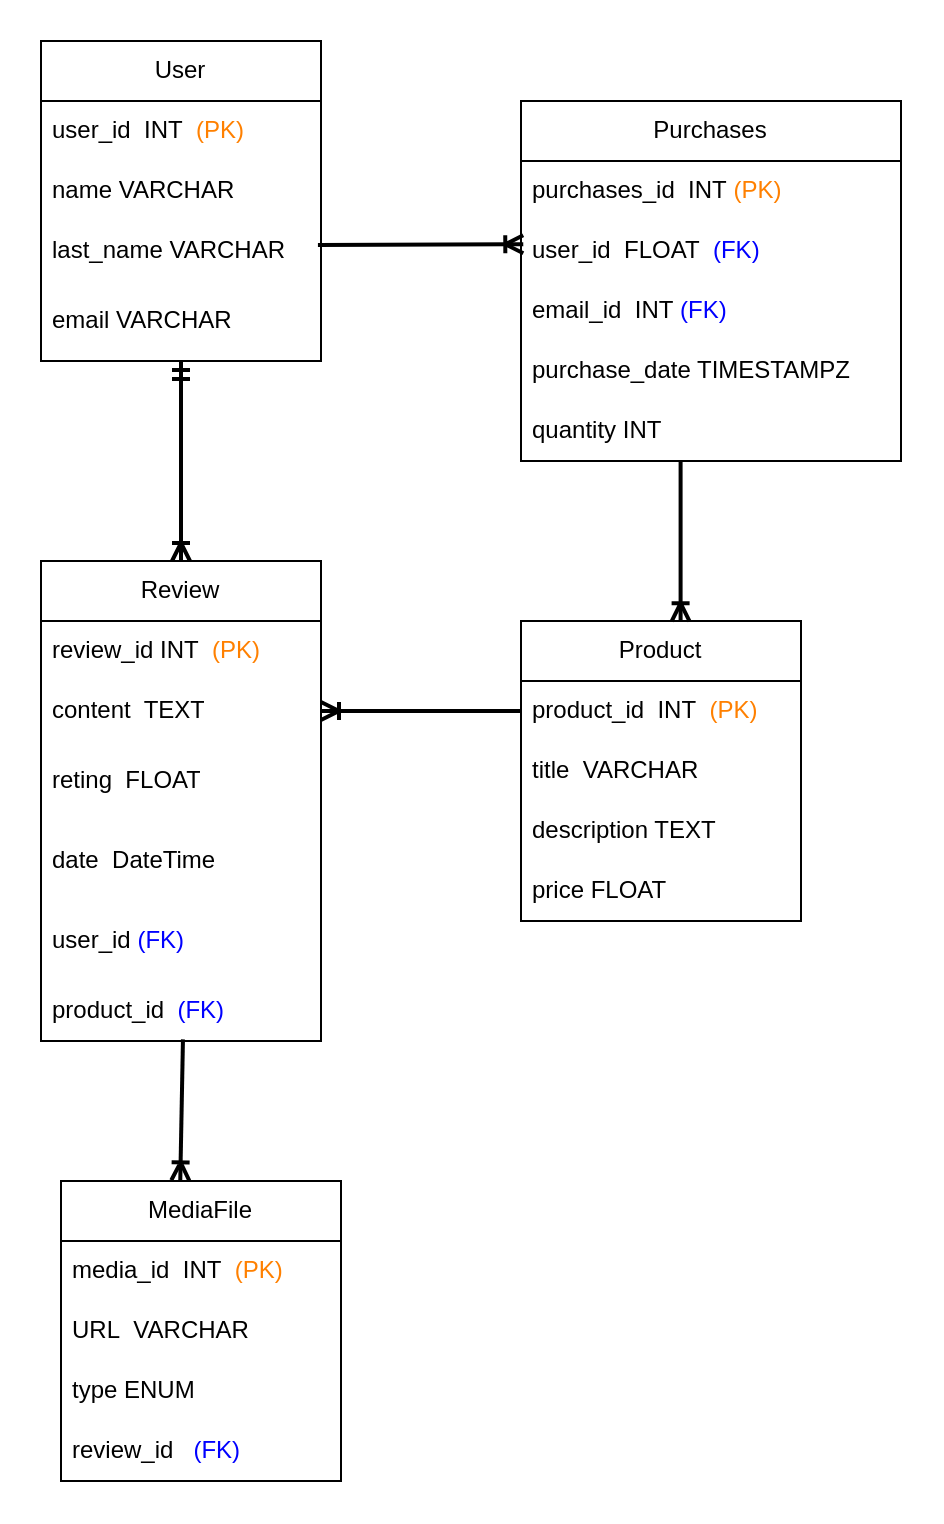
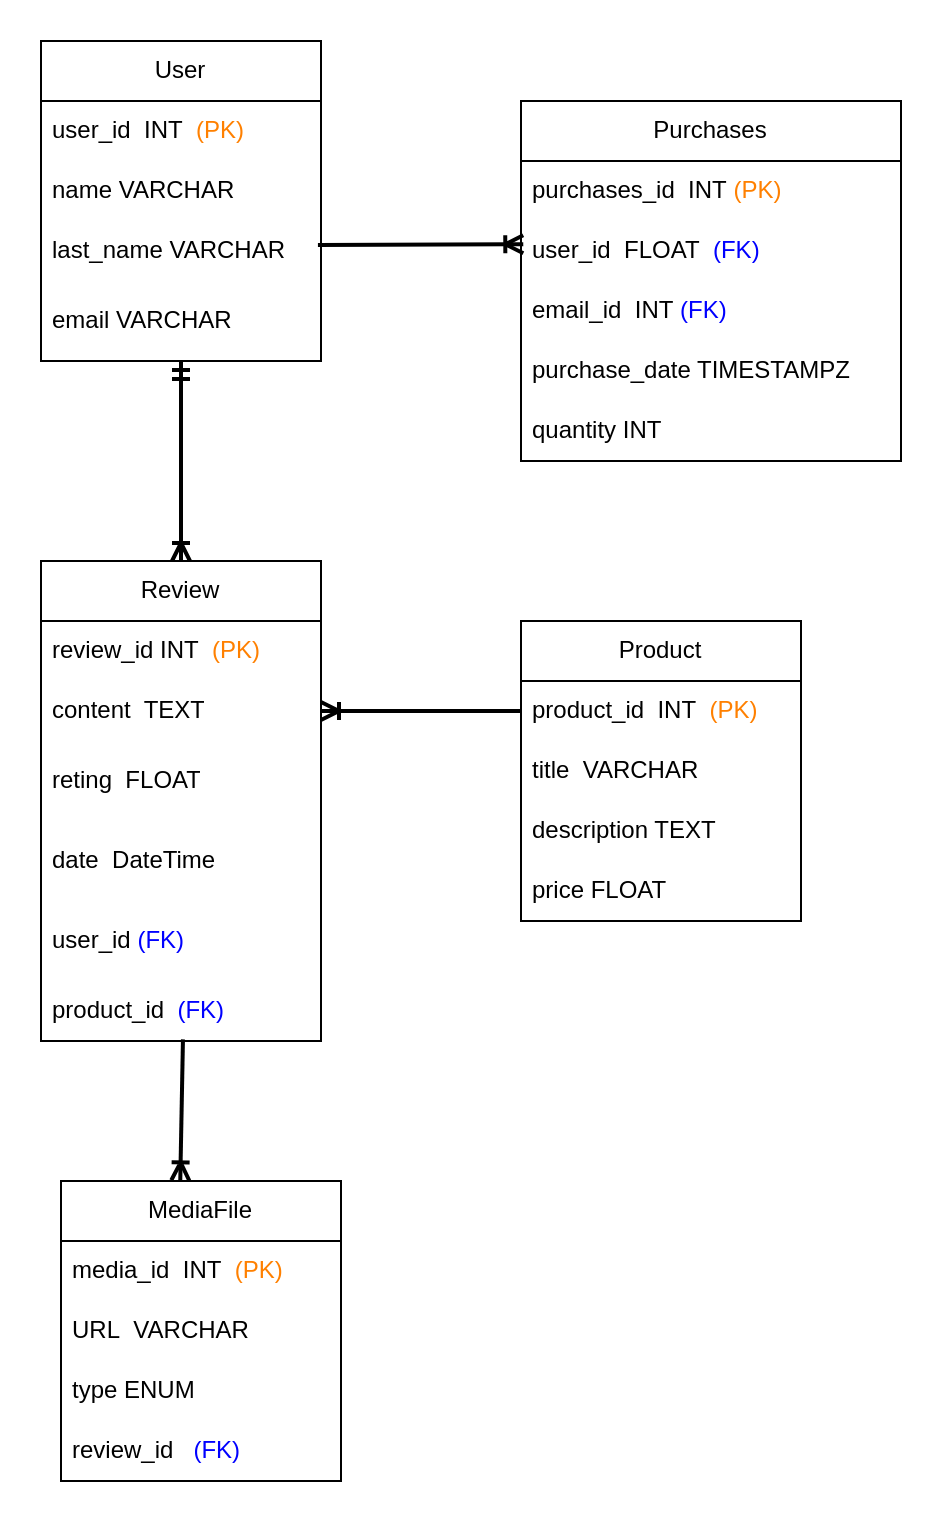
(681, 543) -> none
